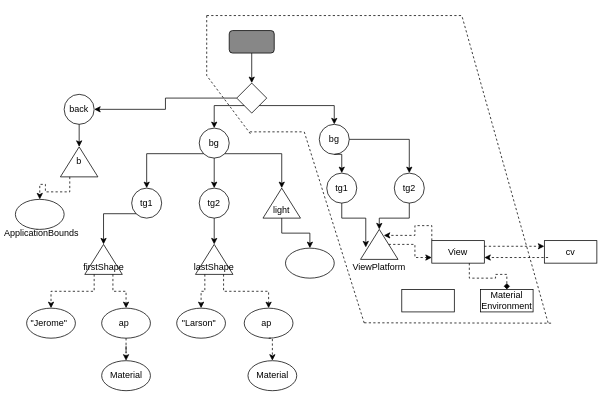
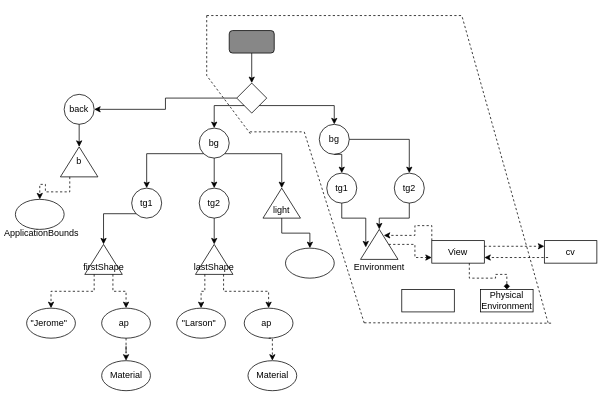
(379, 267) -> (379, 267)
(507, 300) -> (507, 300)
